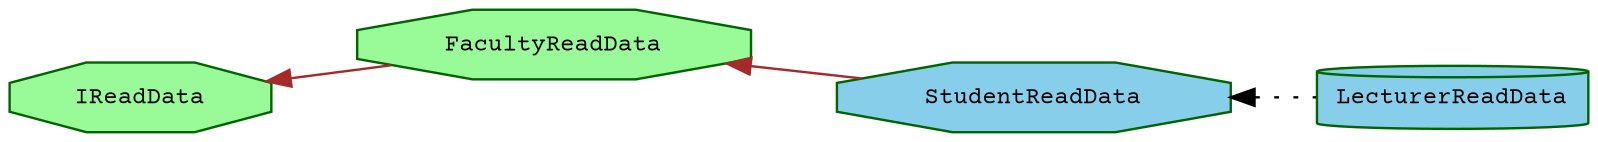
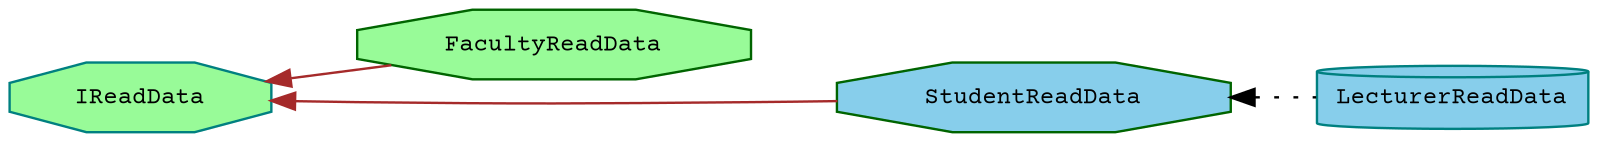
(806, 72) -> (566, 103)
(140, 97) -> (140, 97)
(1453, 97) -> (1453, 97)
